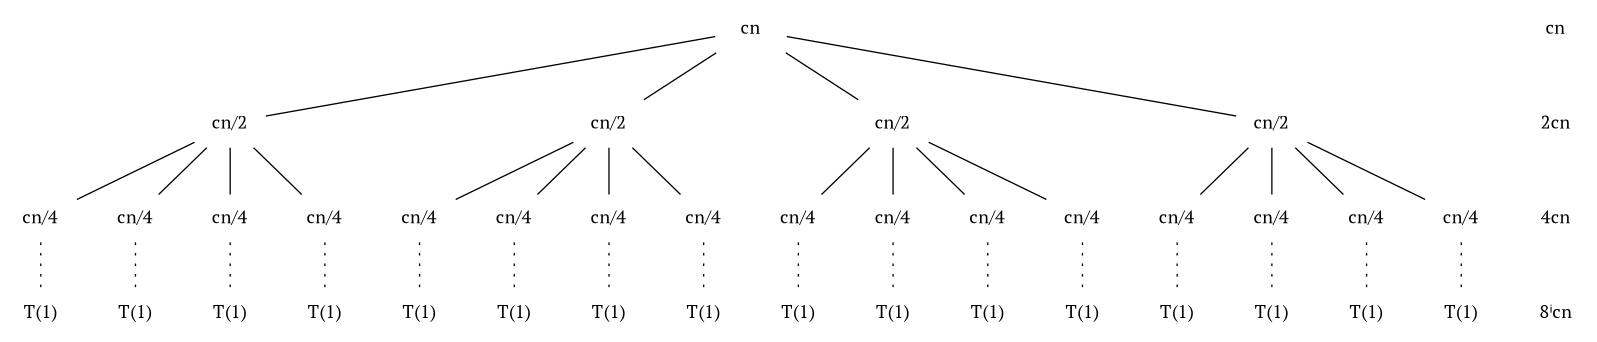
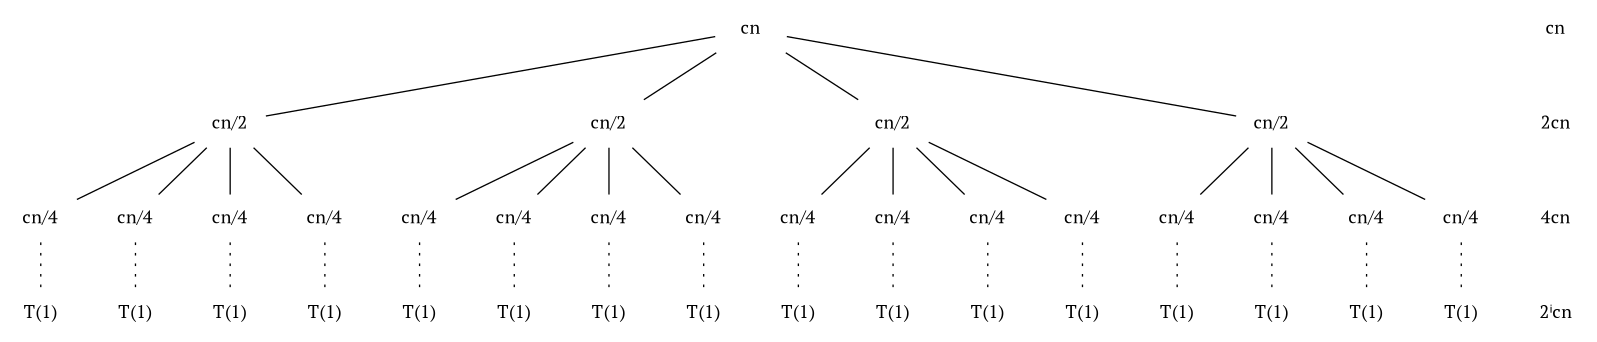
(1556, 313) -> (1556, 313)
